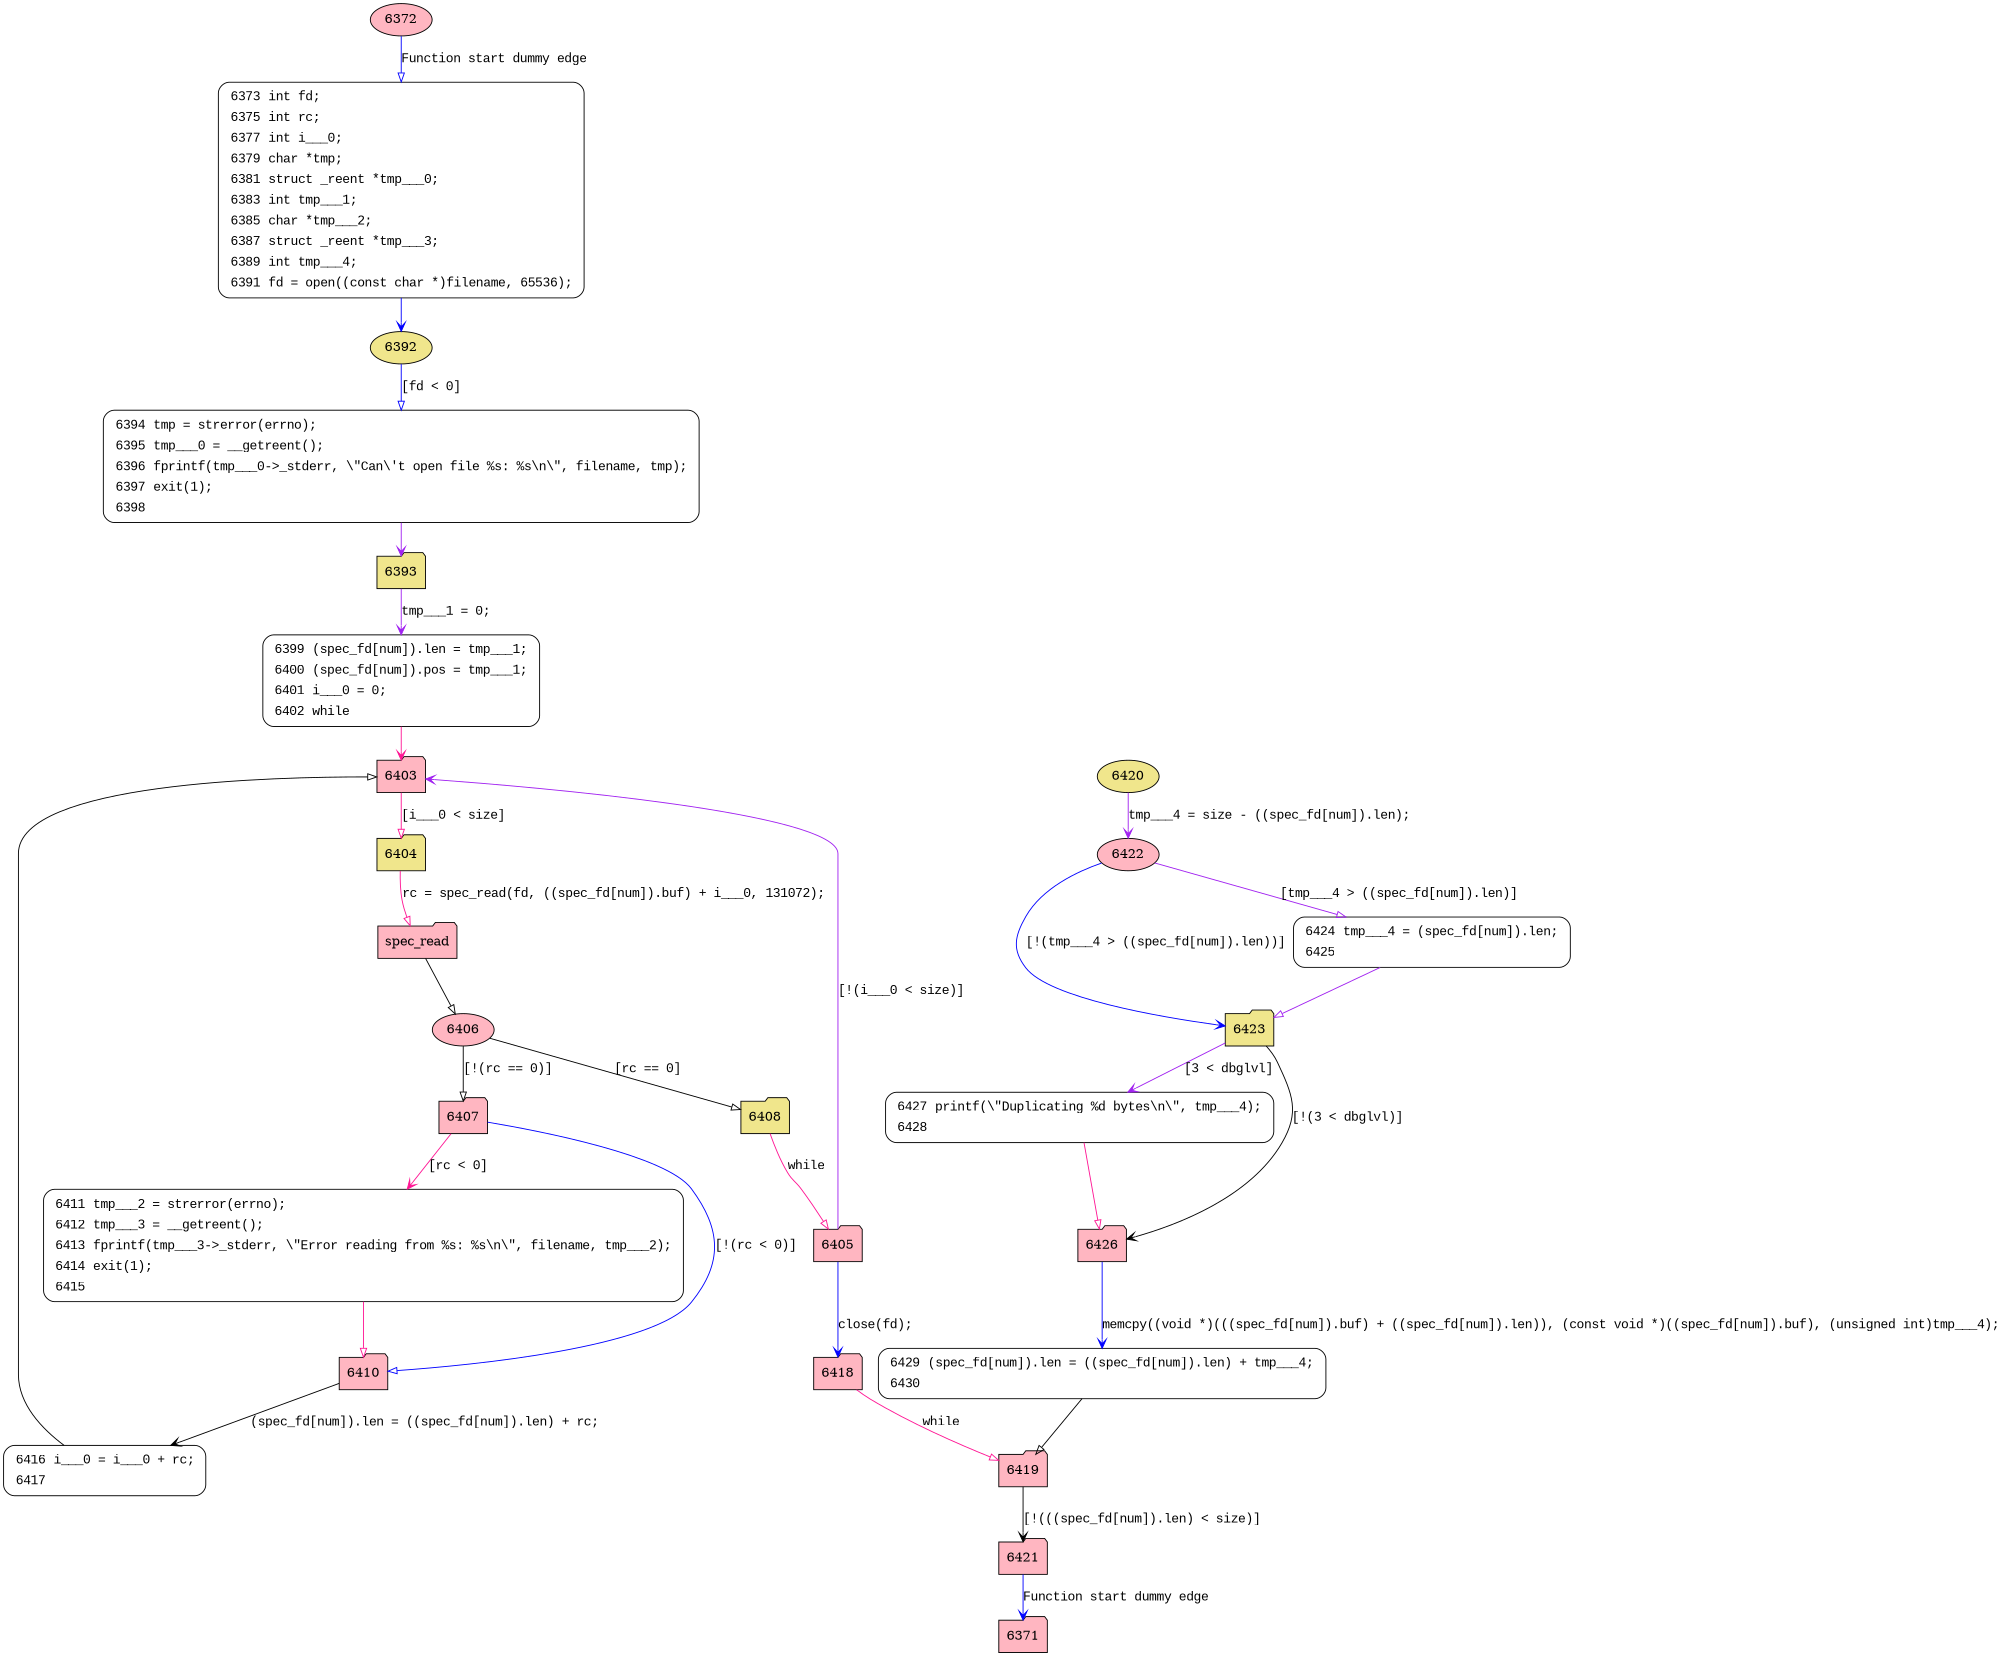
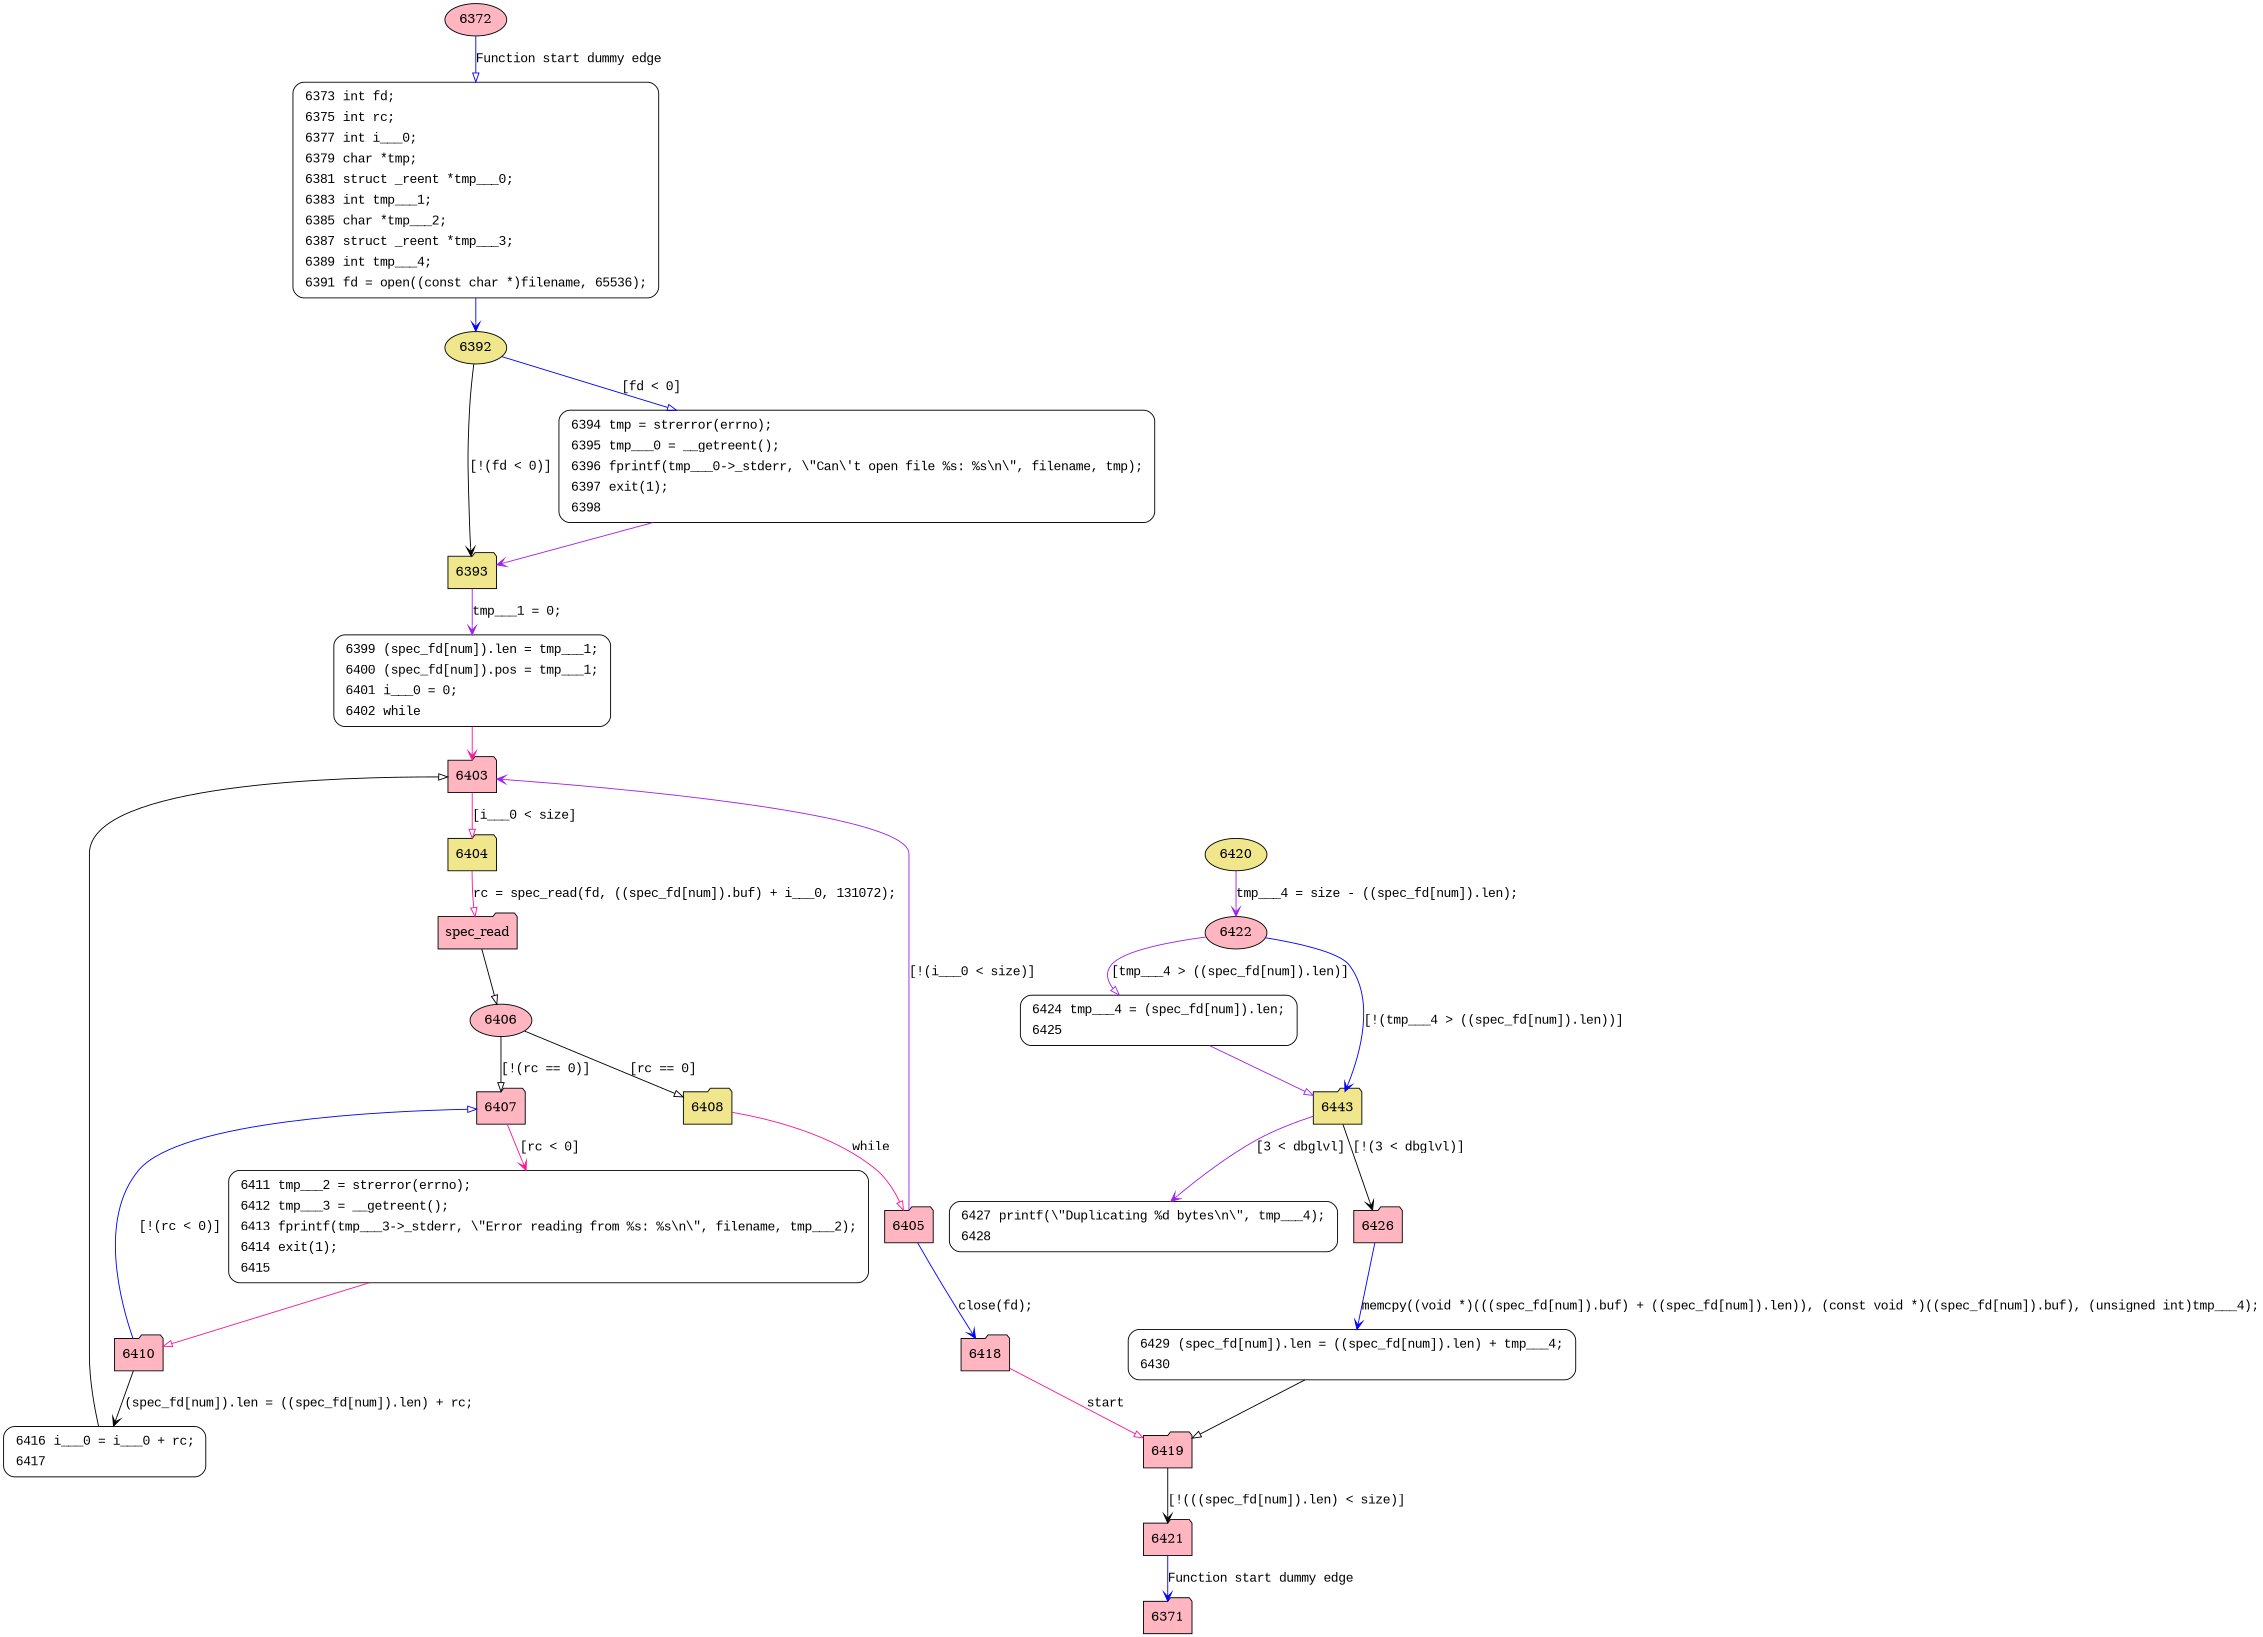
none -> (468, 455)
(1250, 1030) -> (1338, 1108)
(1091, 1181) -> none
(702, 1288) -> (212, 1136)
(941, 1422) -> (1106, 1403)
